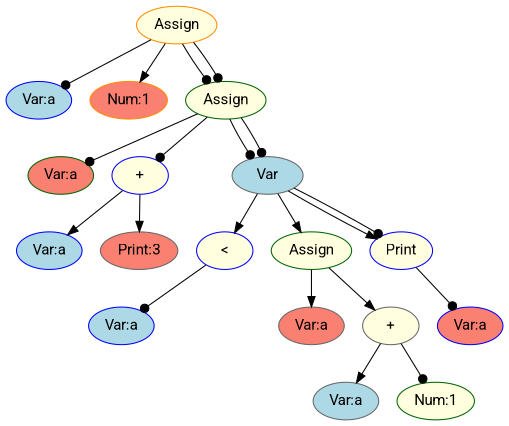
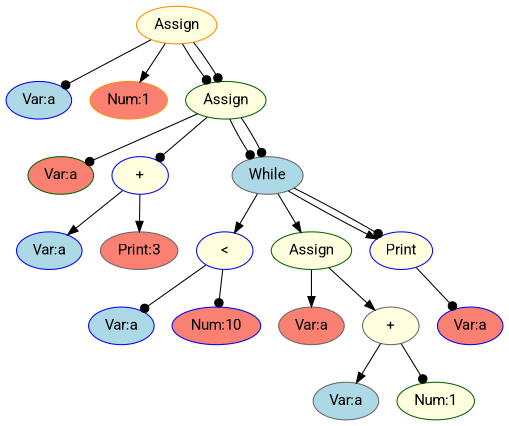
(268, 175) -> (268, 175)
none -> (216, 326)
